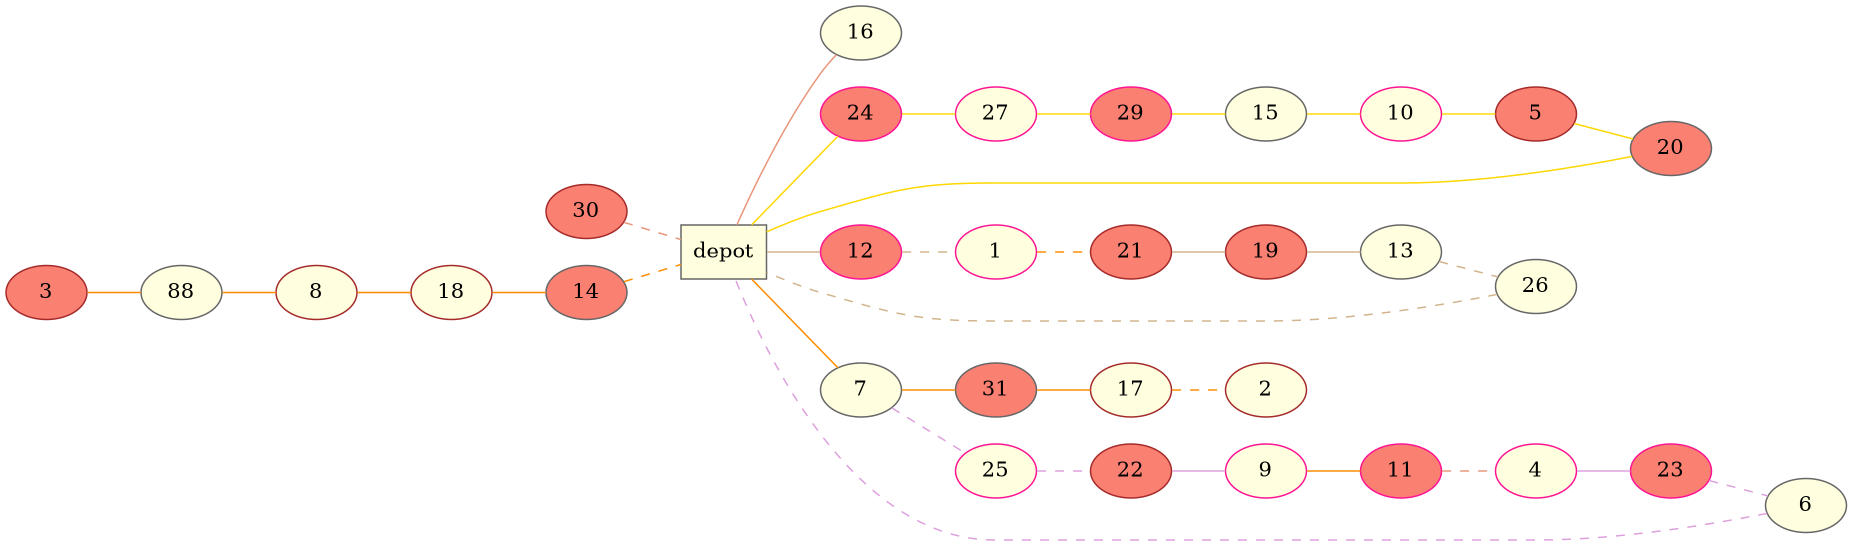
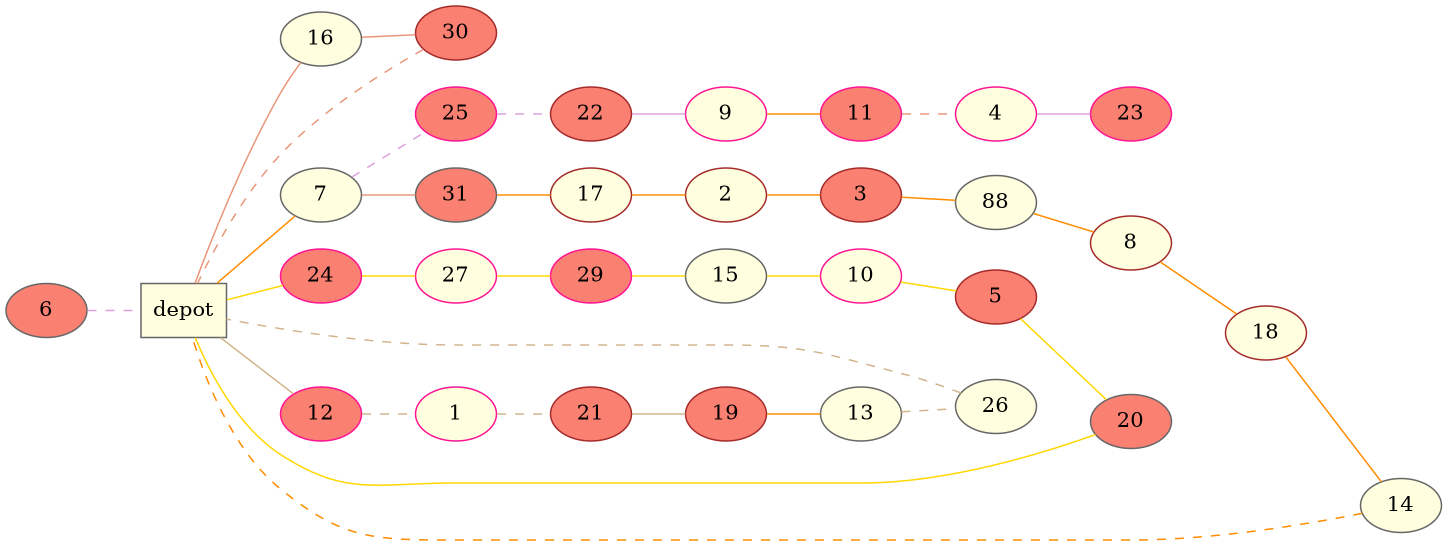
none -> (389, 36)
none -> (794, 195)
(1064, 252) -> (524, 414)
(1334, 252) -> (794, 414)
(586, 292) -> (1401, 506)
(929, 390) -> (389, 195)
(1199, 390) -> (659, 195)
(996, 471) -> (456, 114)
(1739, 488) -> none
(1806, 506) -> (46, 310)
